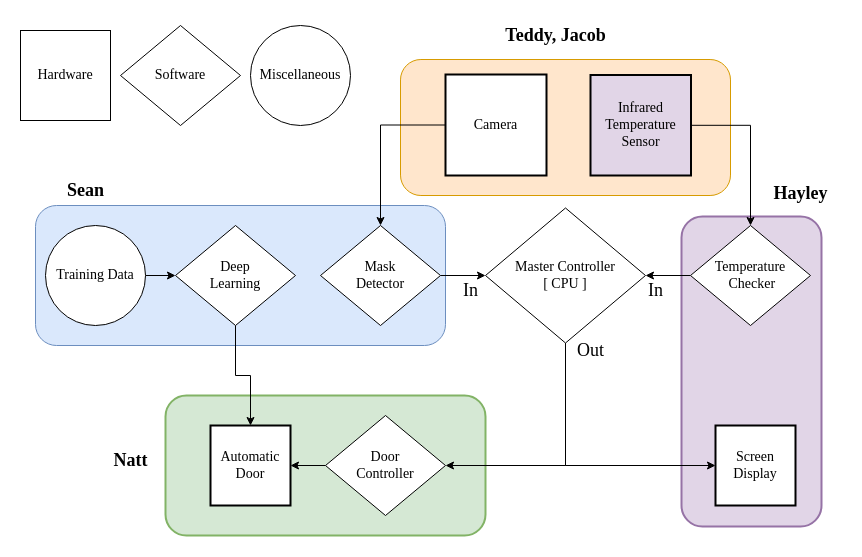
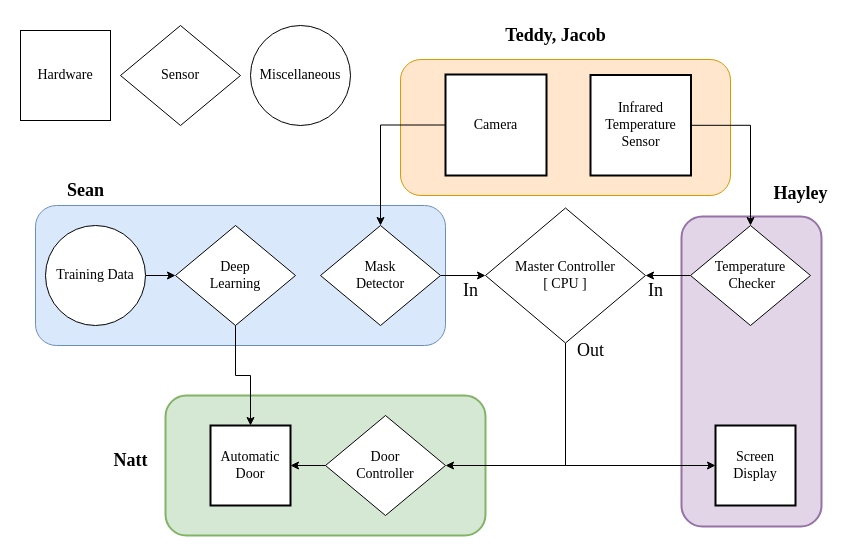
(181, 76) -> (181, 76)
(641, 125) -> (641, 125)
